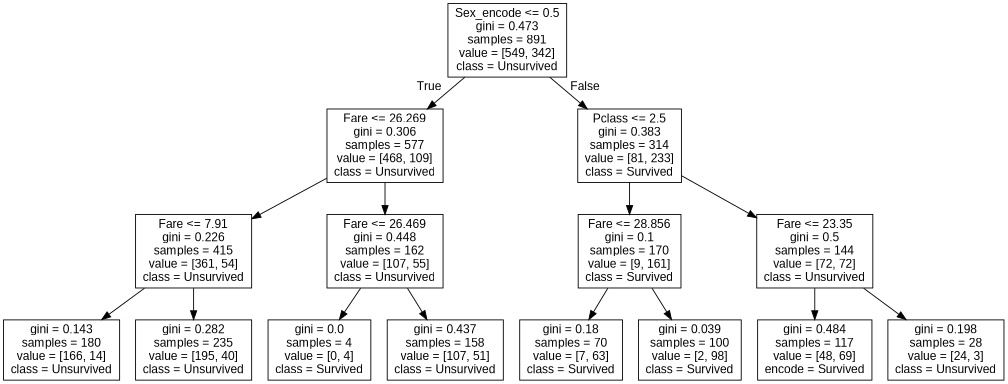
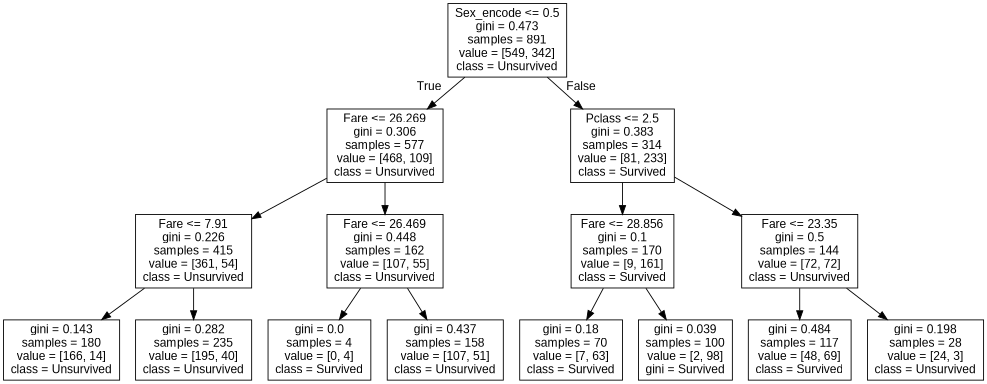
(690, 350) -> (685, 350)
(815, 350) -> (800, 350)
